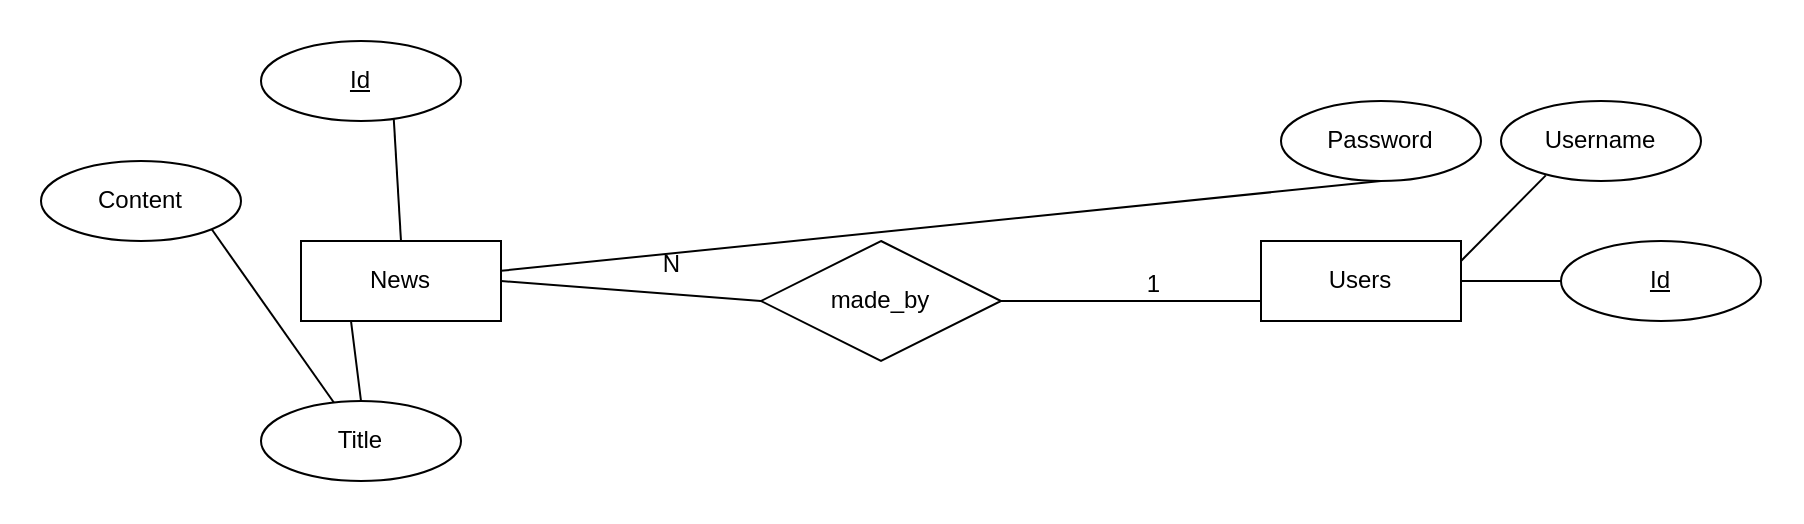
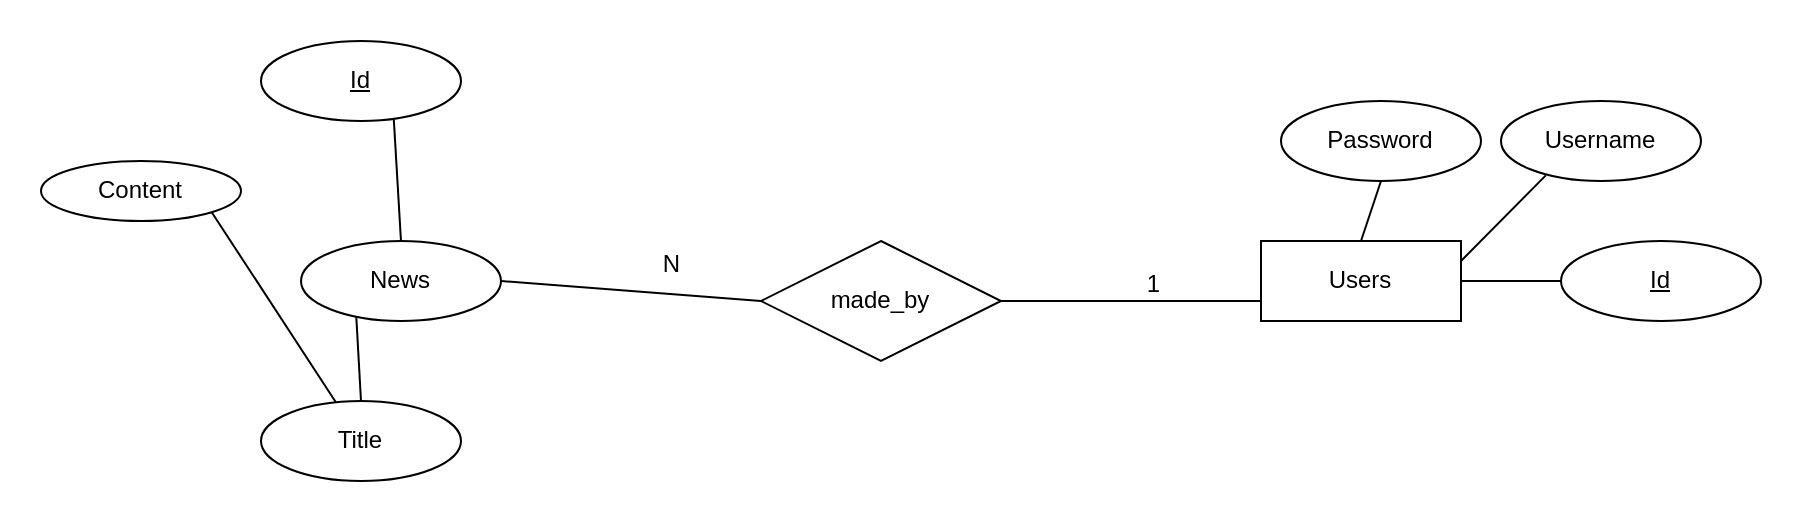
(141, 201) -> (141, 191)
(941, 226) -> (1371, 211)
(401, 281) -> (401, 281)
